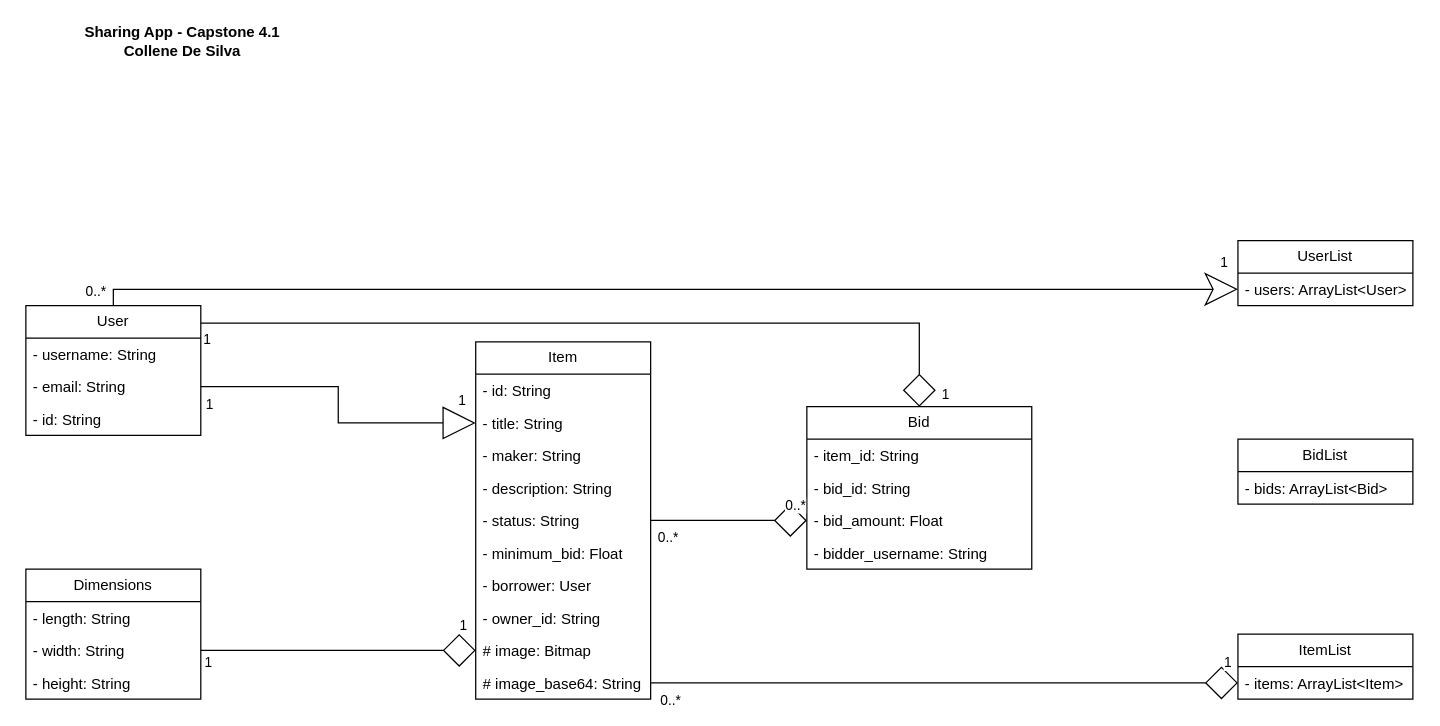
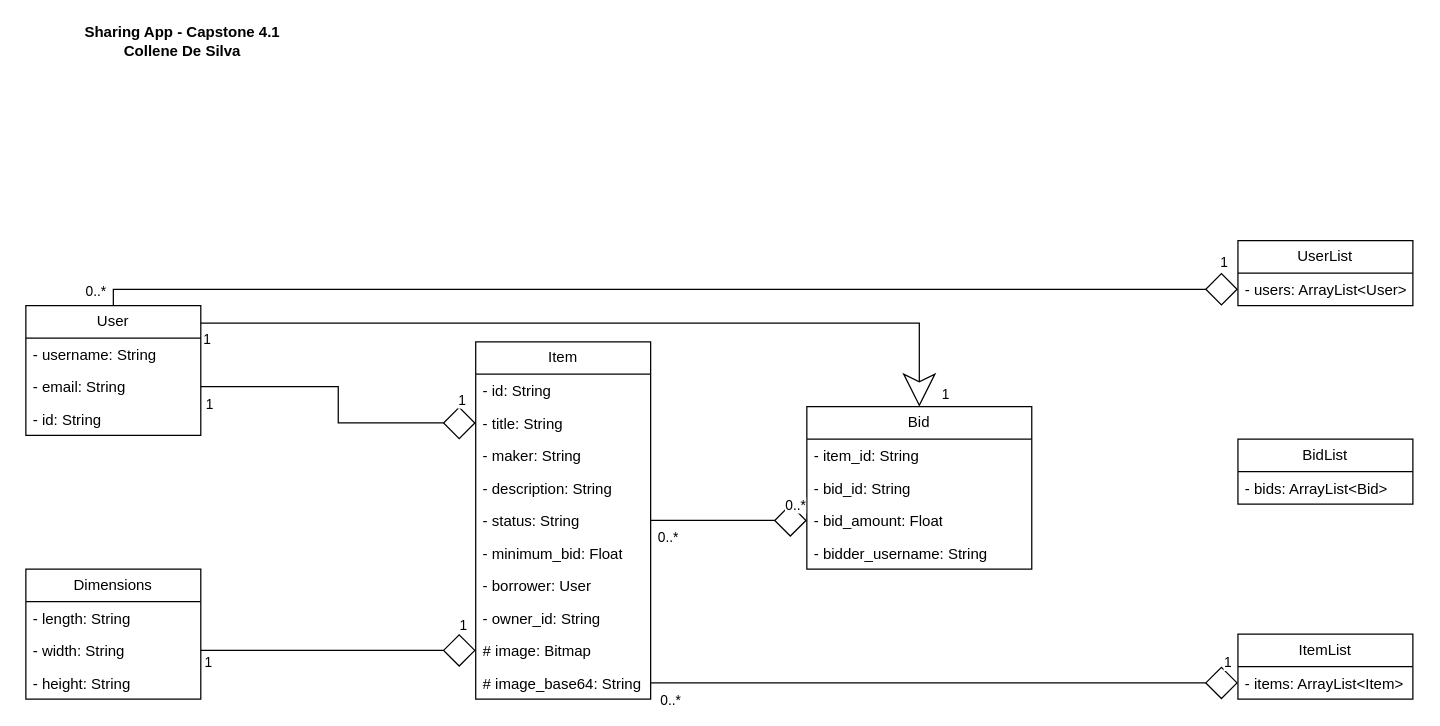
(1208, 289) -> (1205, 289)
(919, 374) -> (919, 377)
(441, 423) -> (441, 423)
